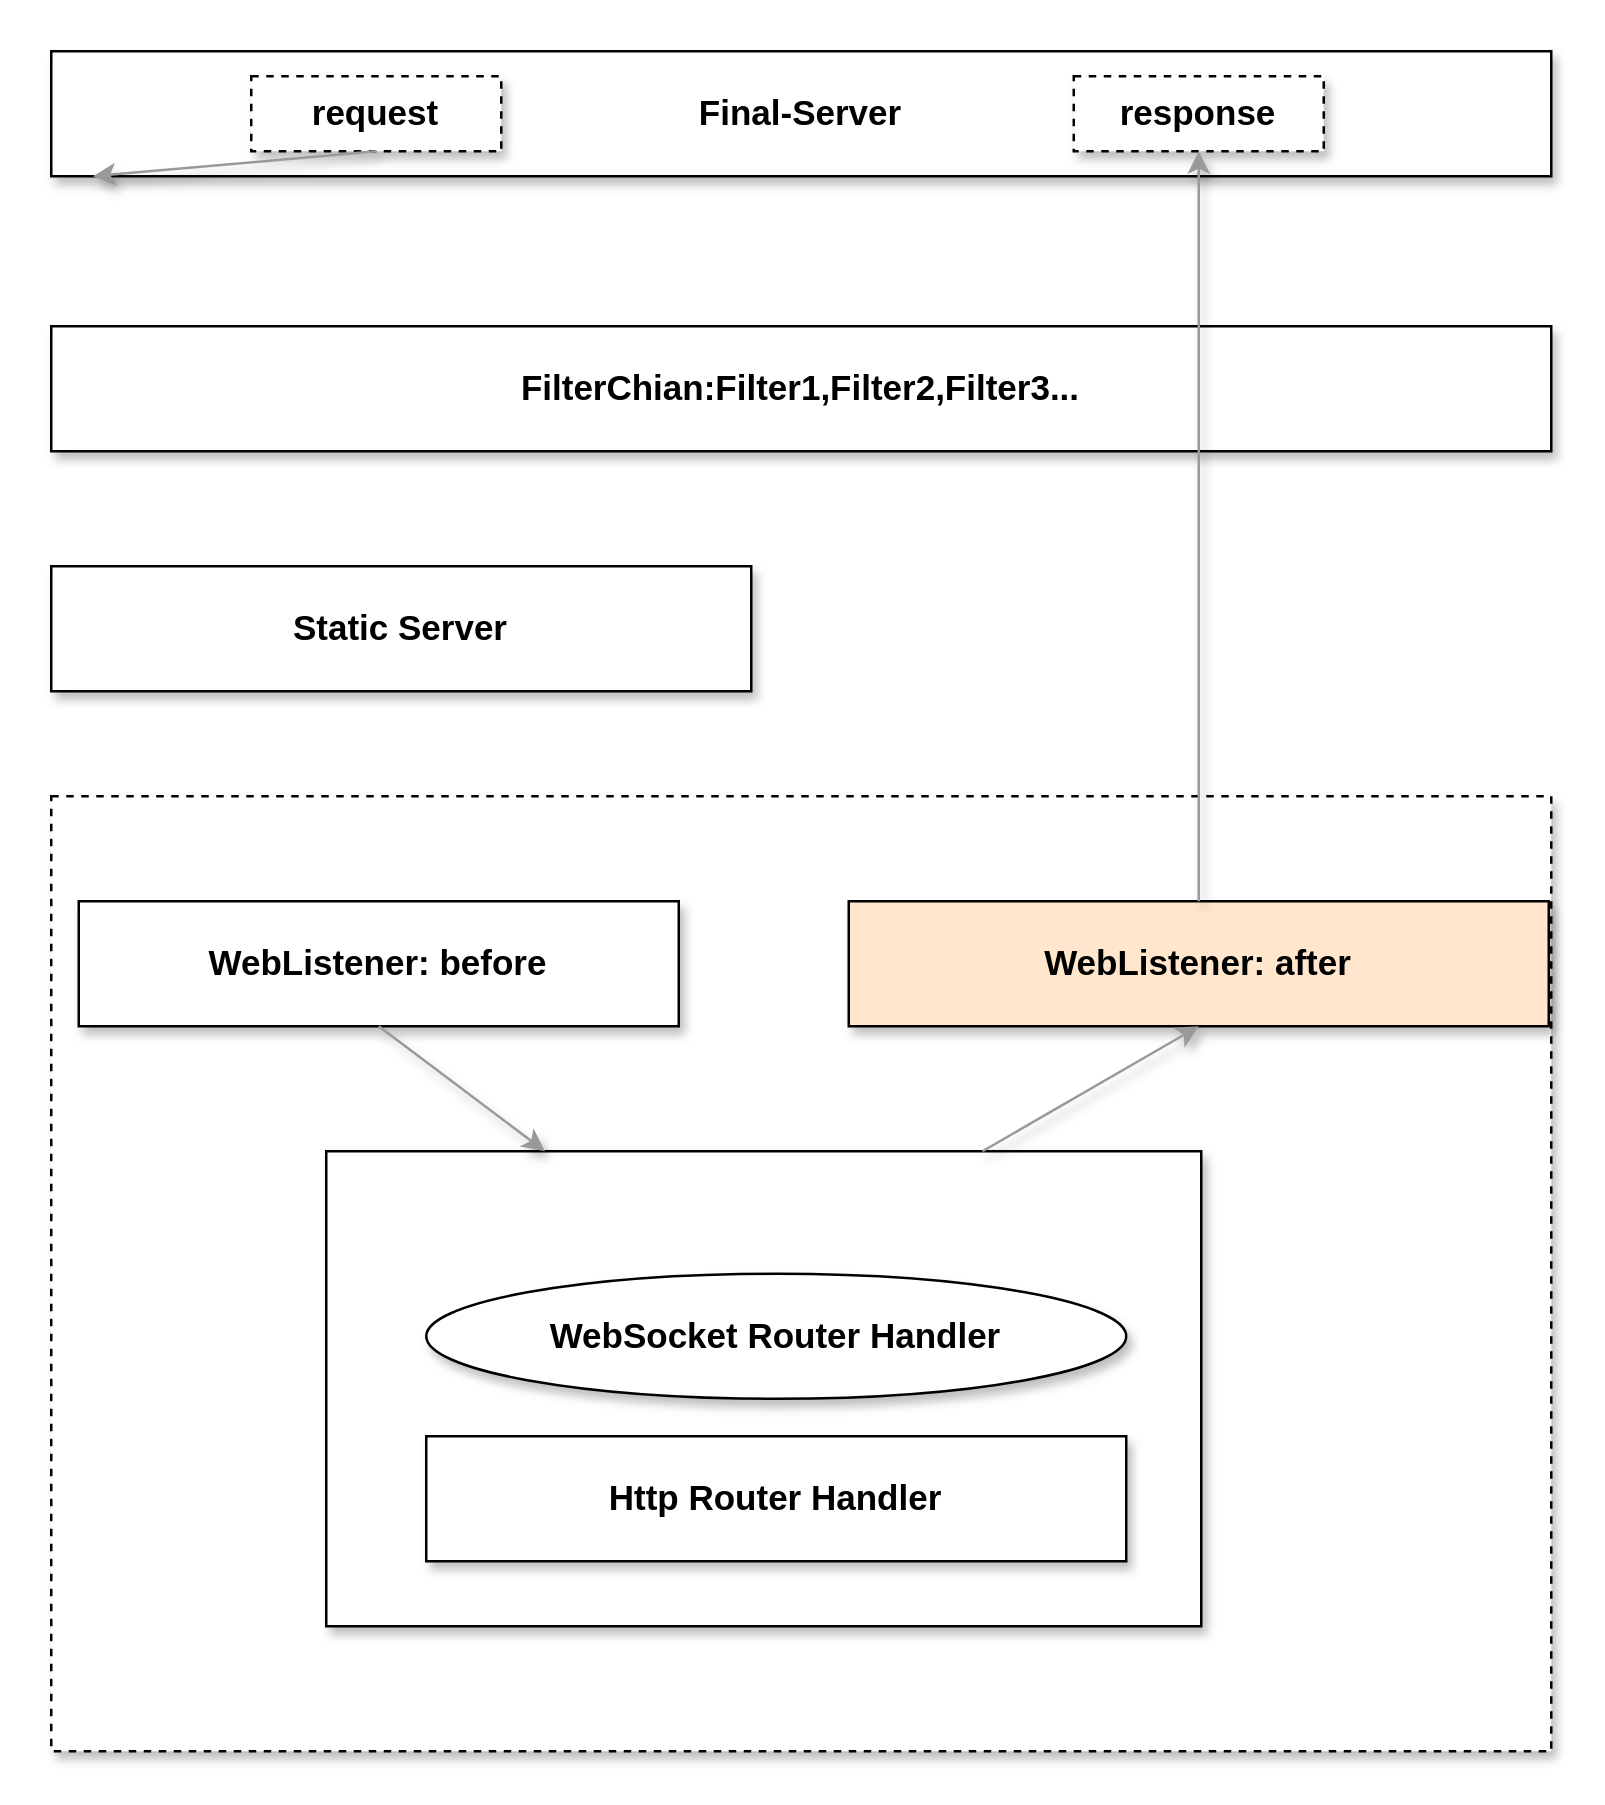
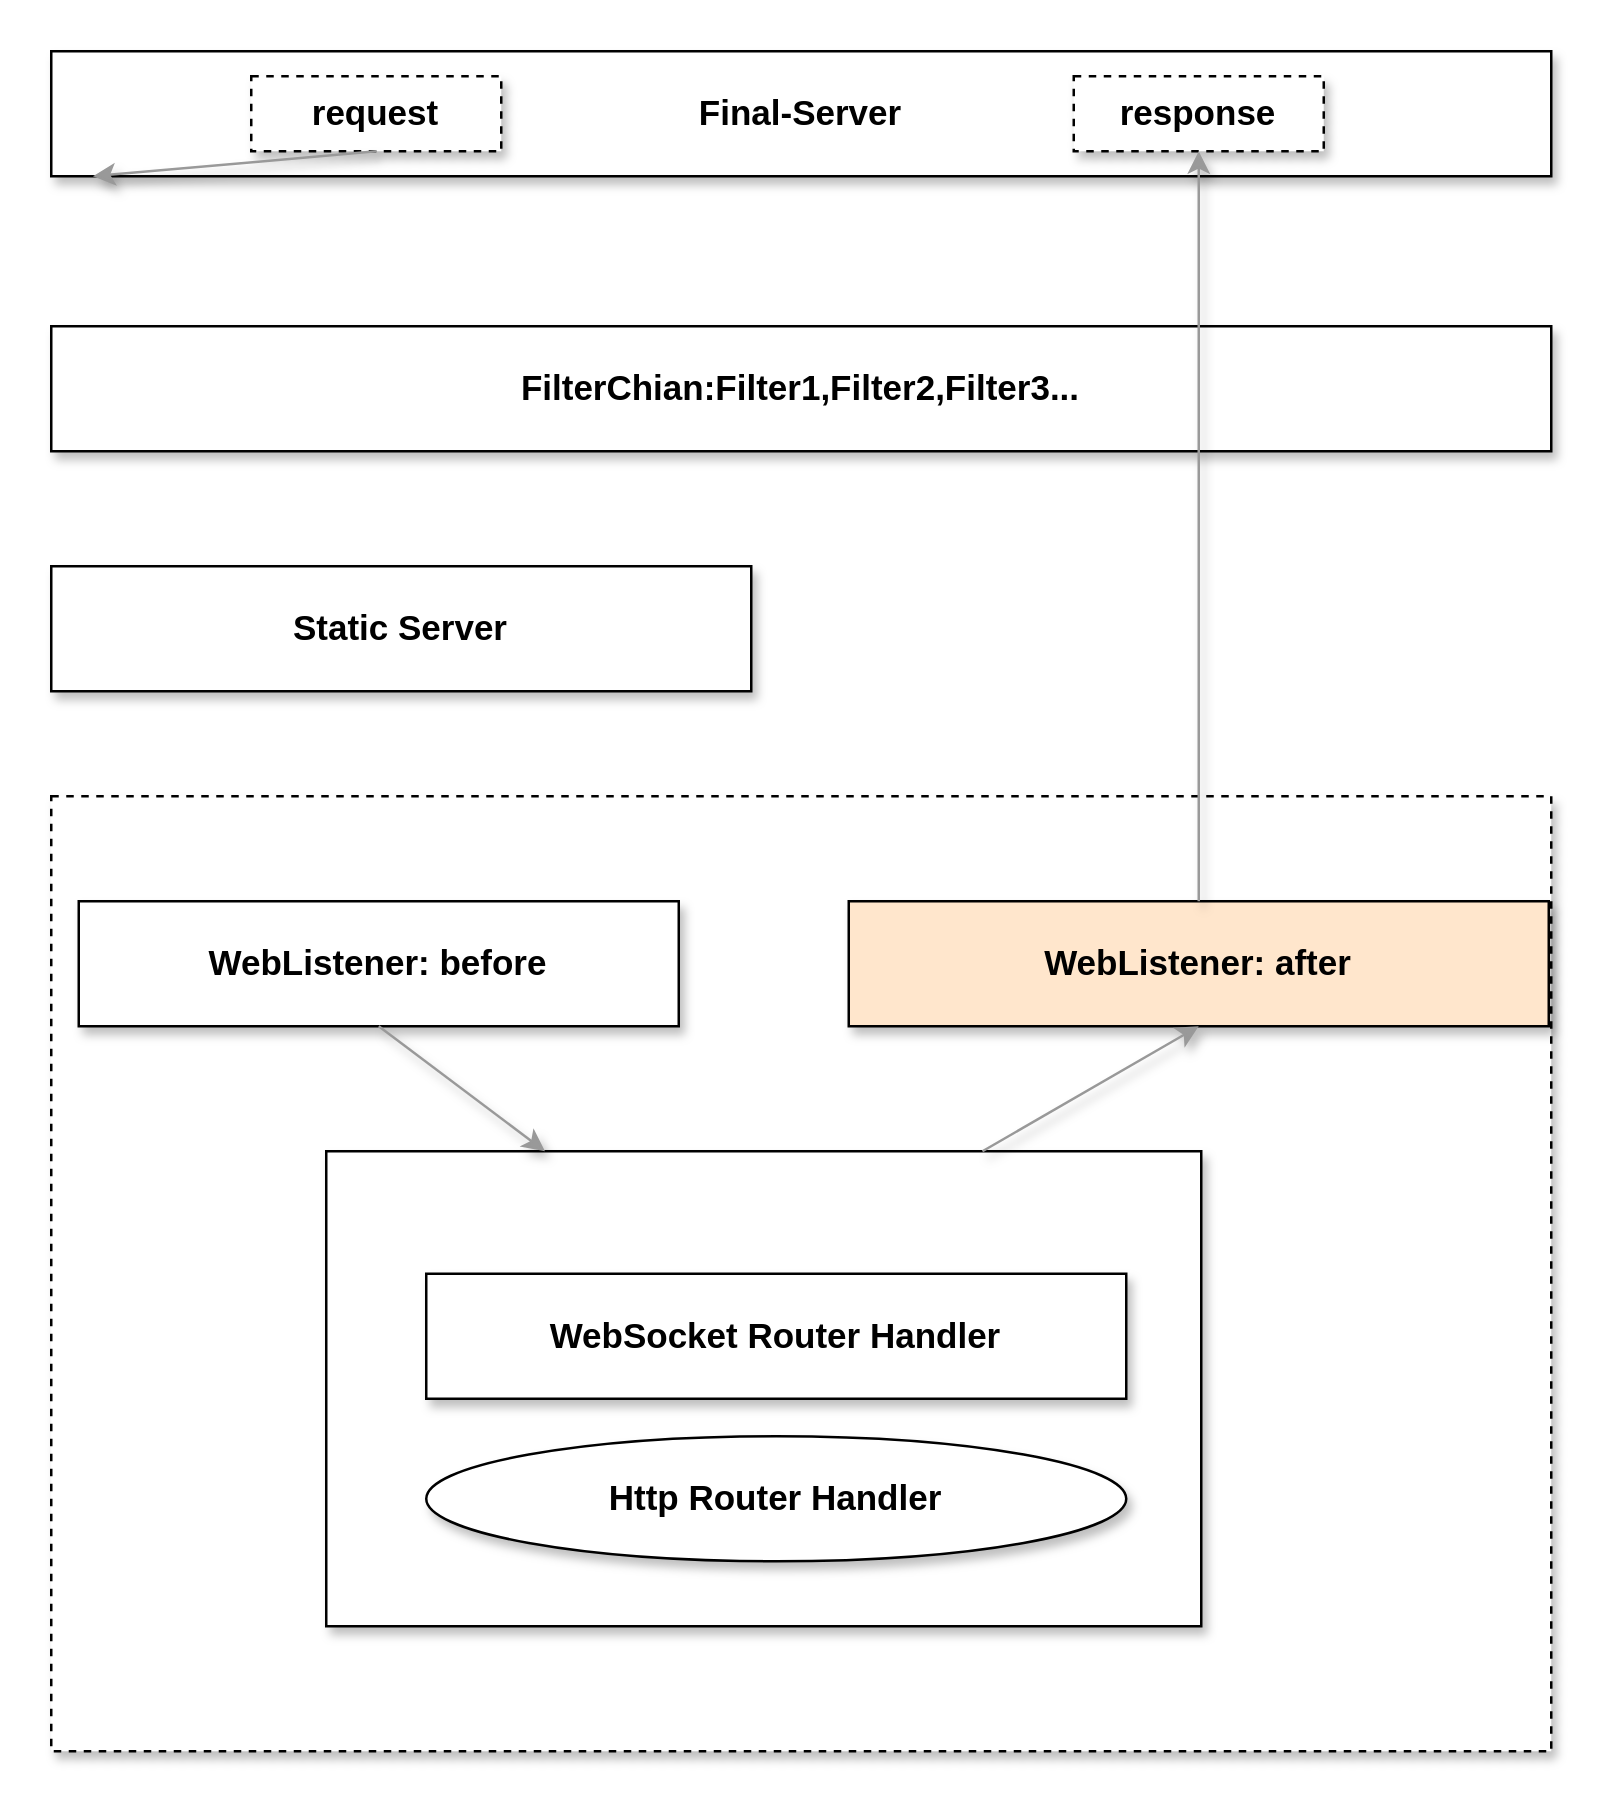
(776, 1336) -> (776, 1336)
(776, 1499) -> (776, 1499)
